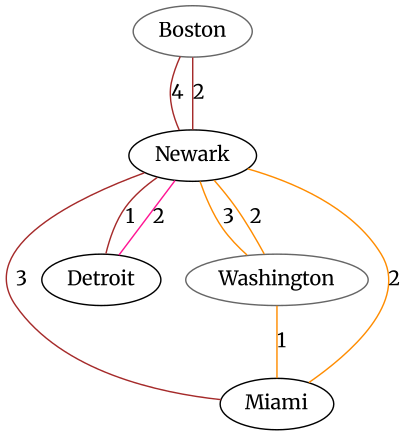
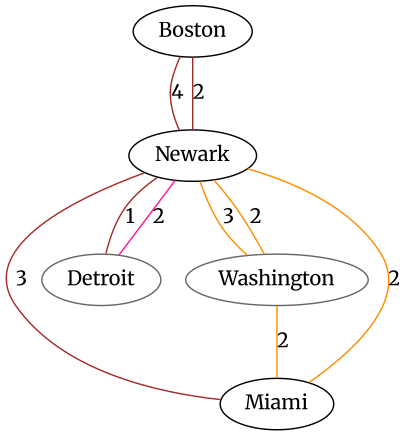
(193, 31) -> (193, 31)
(101, 280) -> (101, 280)
(282, 342) -> (283, 342)
